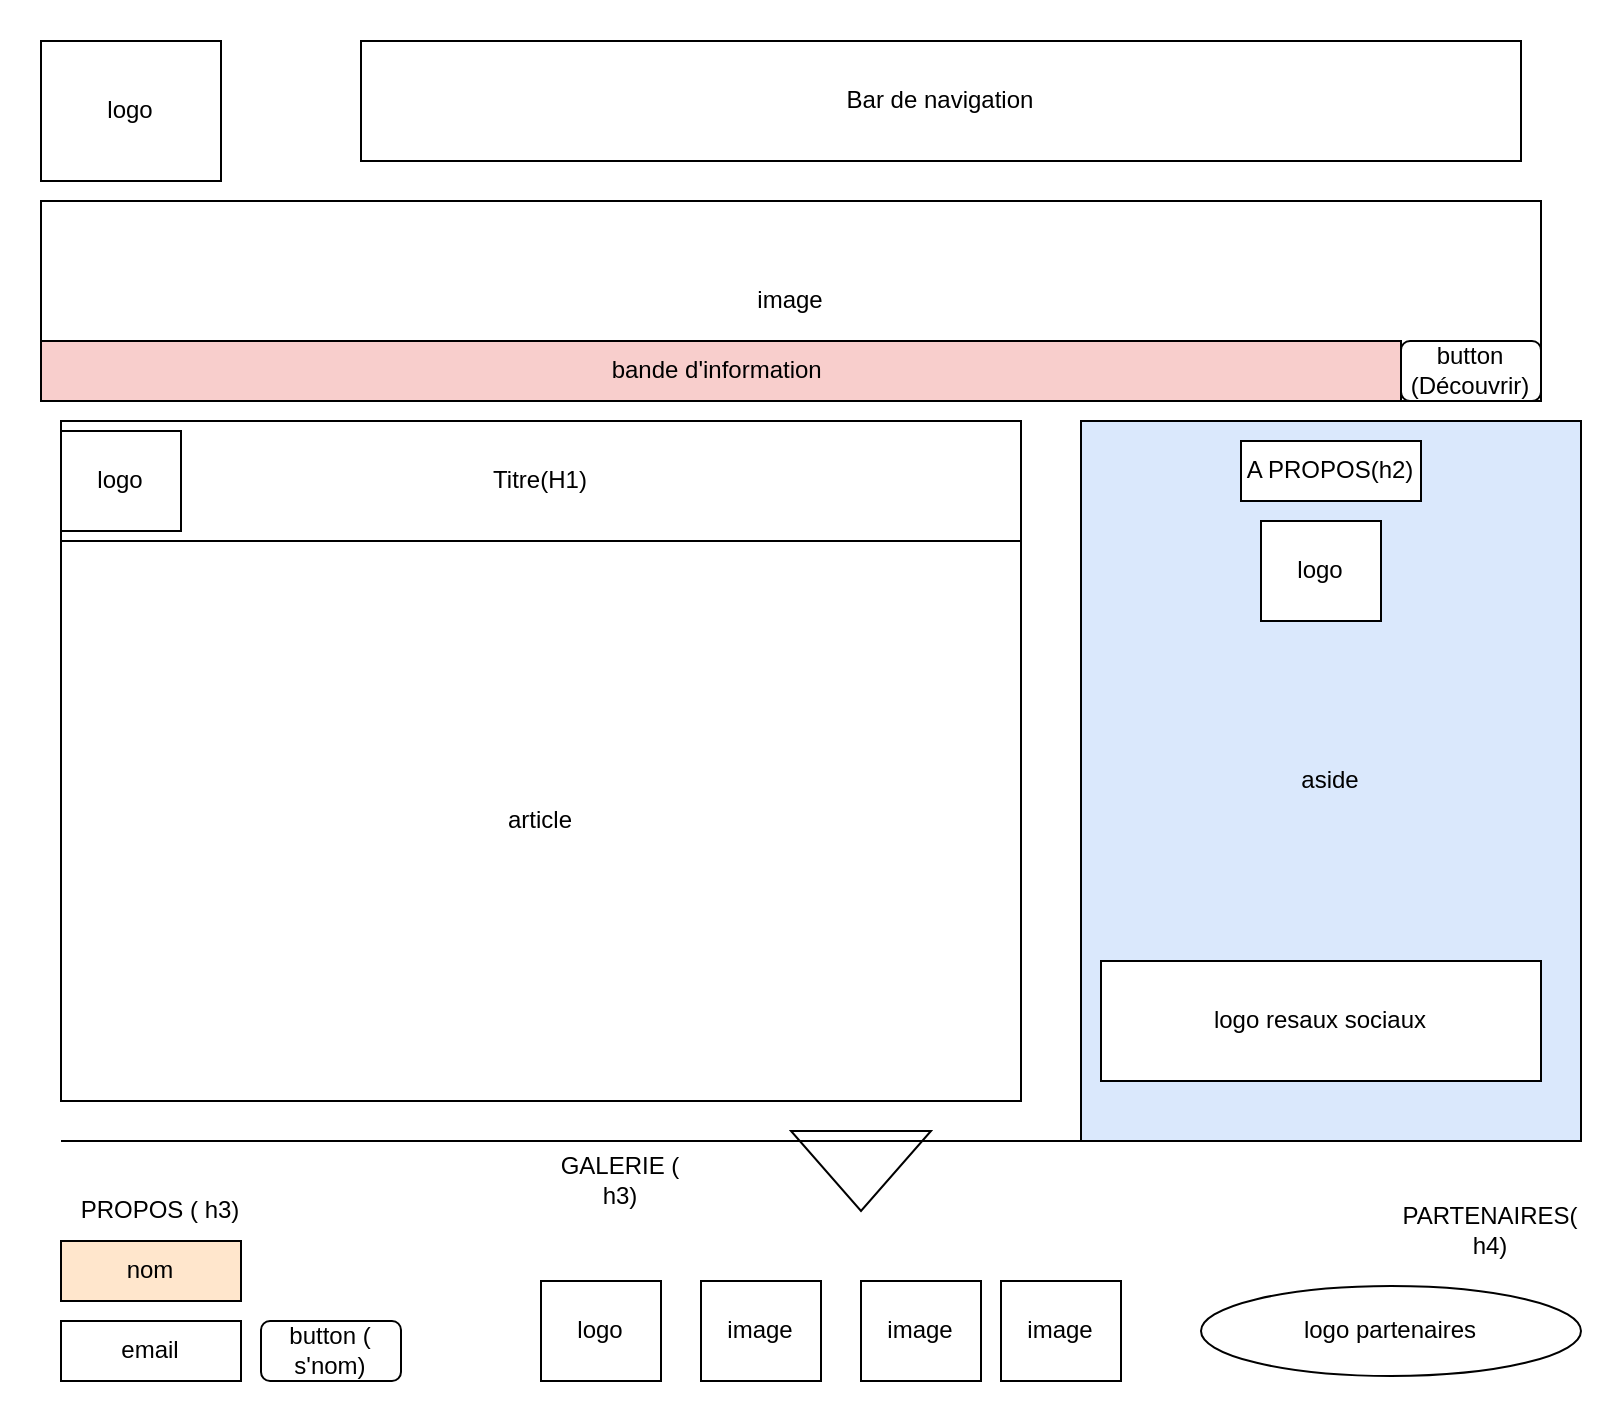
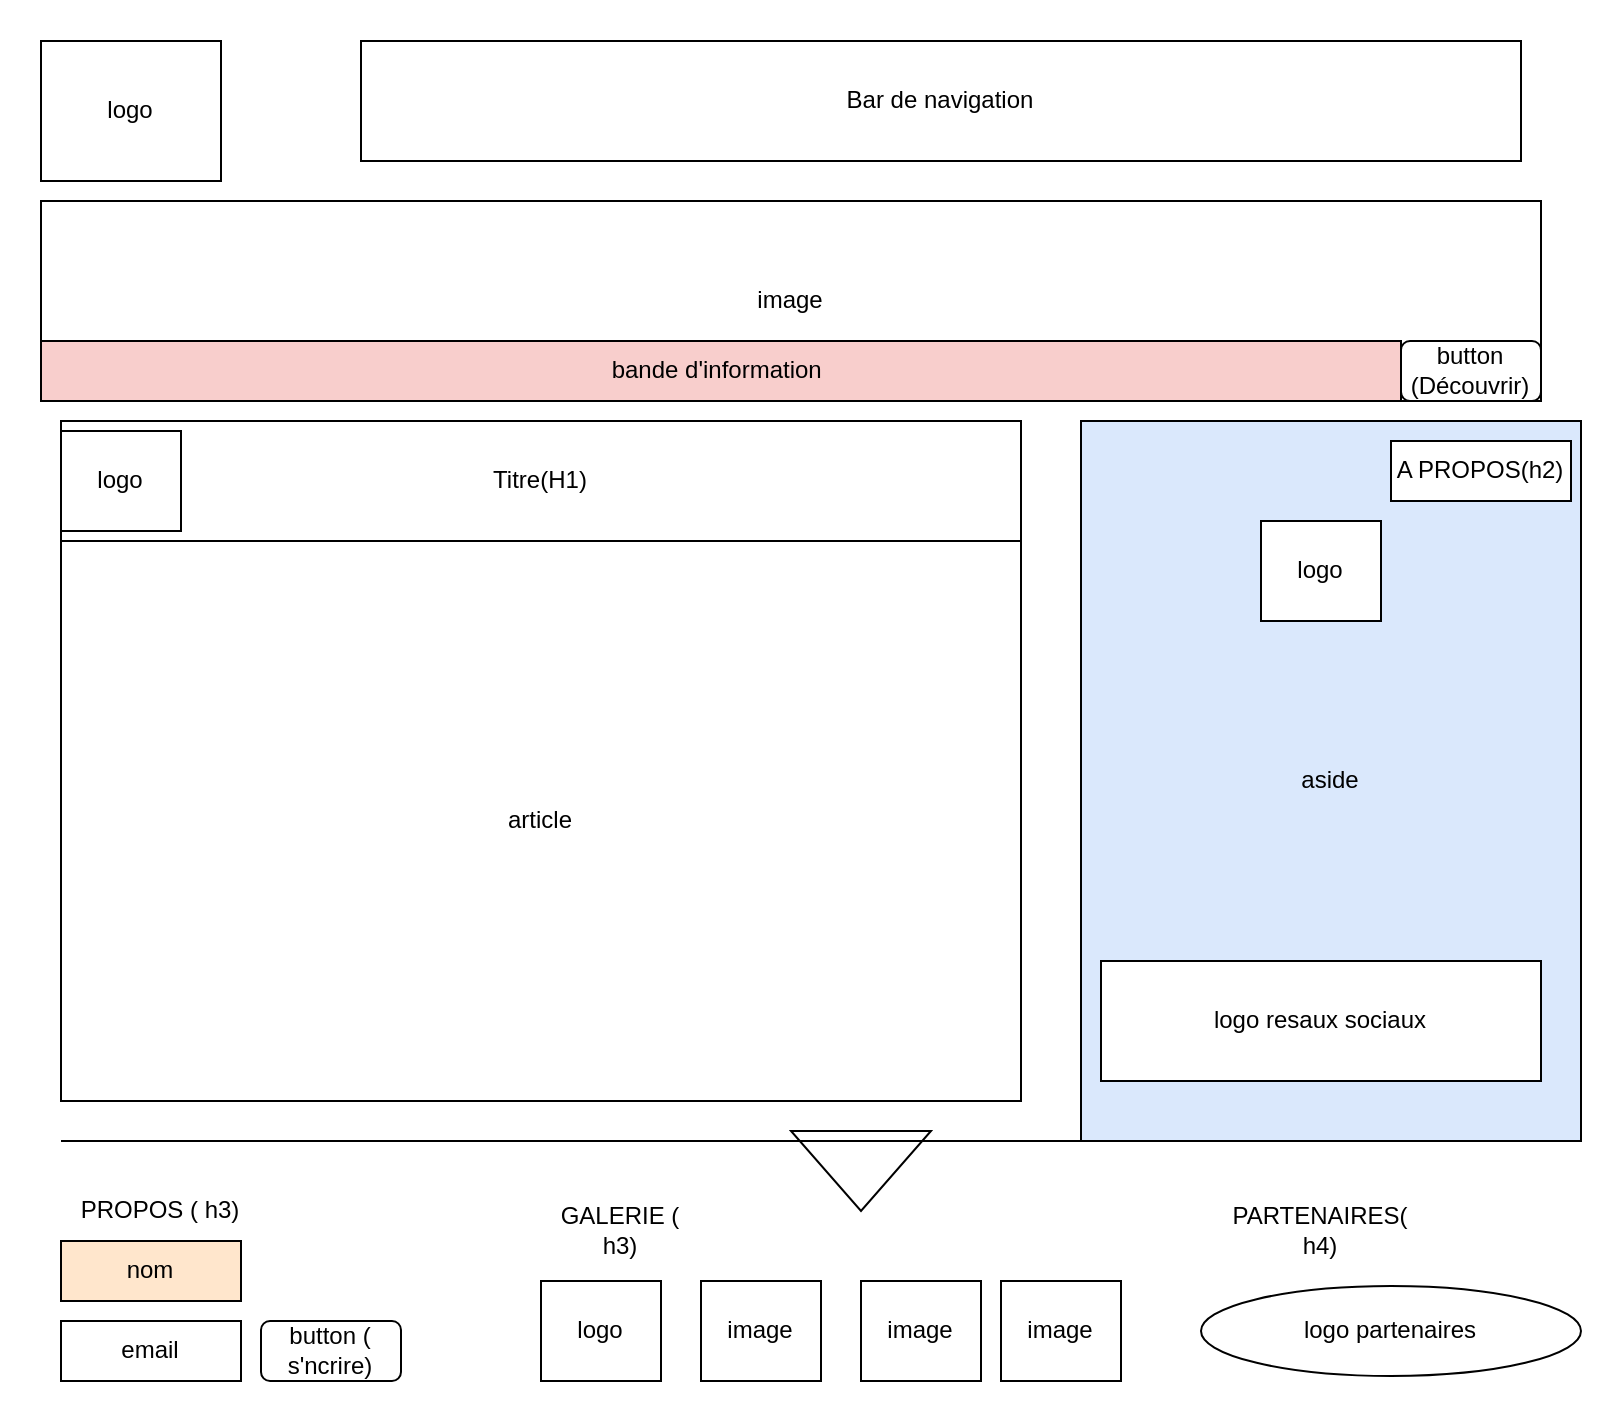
(1331, 471) -> (1481, 471)
(621, 1181) -> (621, 1231)
(1491, 1231) -> (1321, 1231)
(331, 1351) -> (331, 1351)
